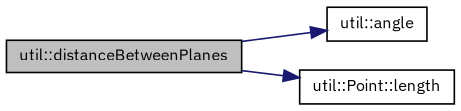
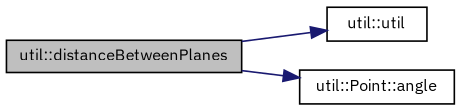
(377, 24) -> (377, 24)
(377, 87) -> (377, 87)
